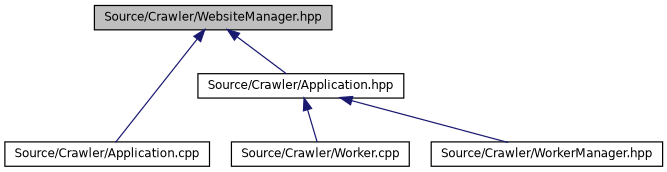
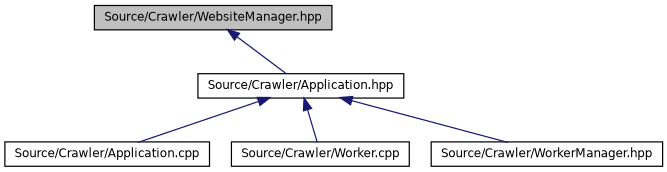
(156, 91) -> (198, 122)
